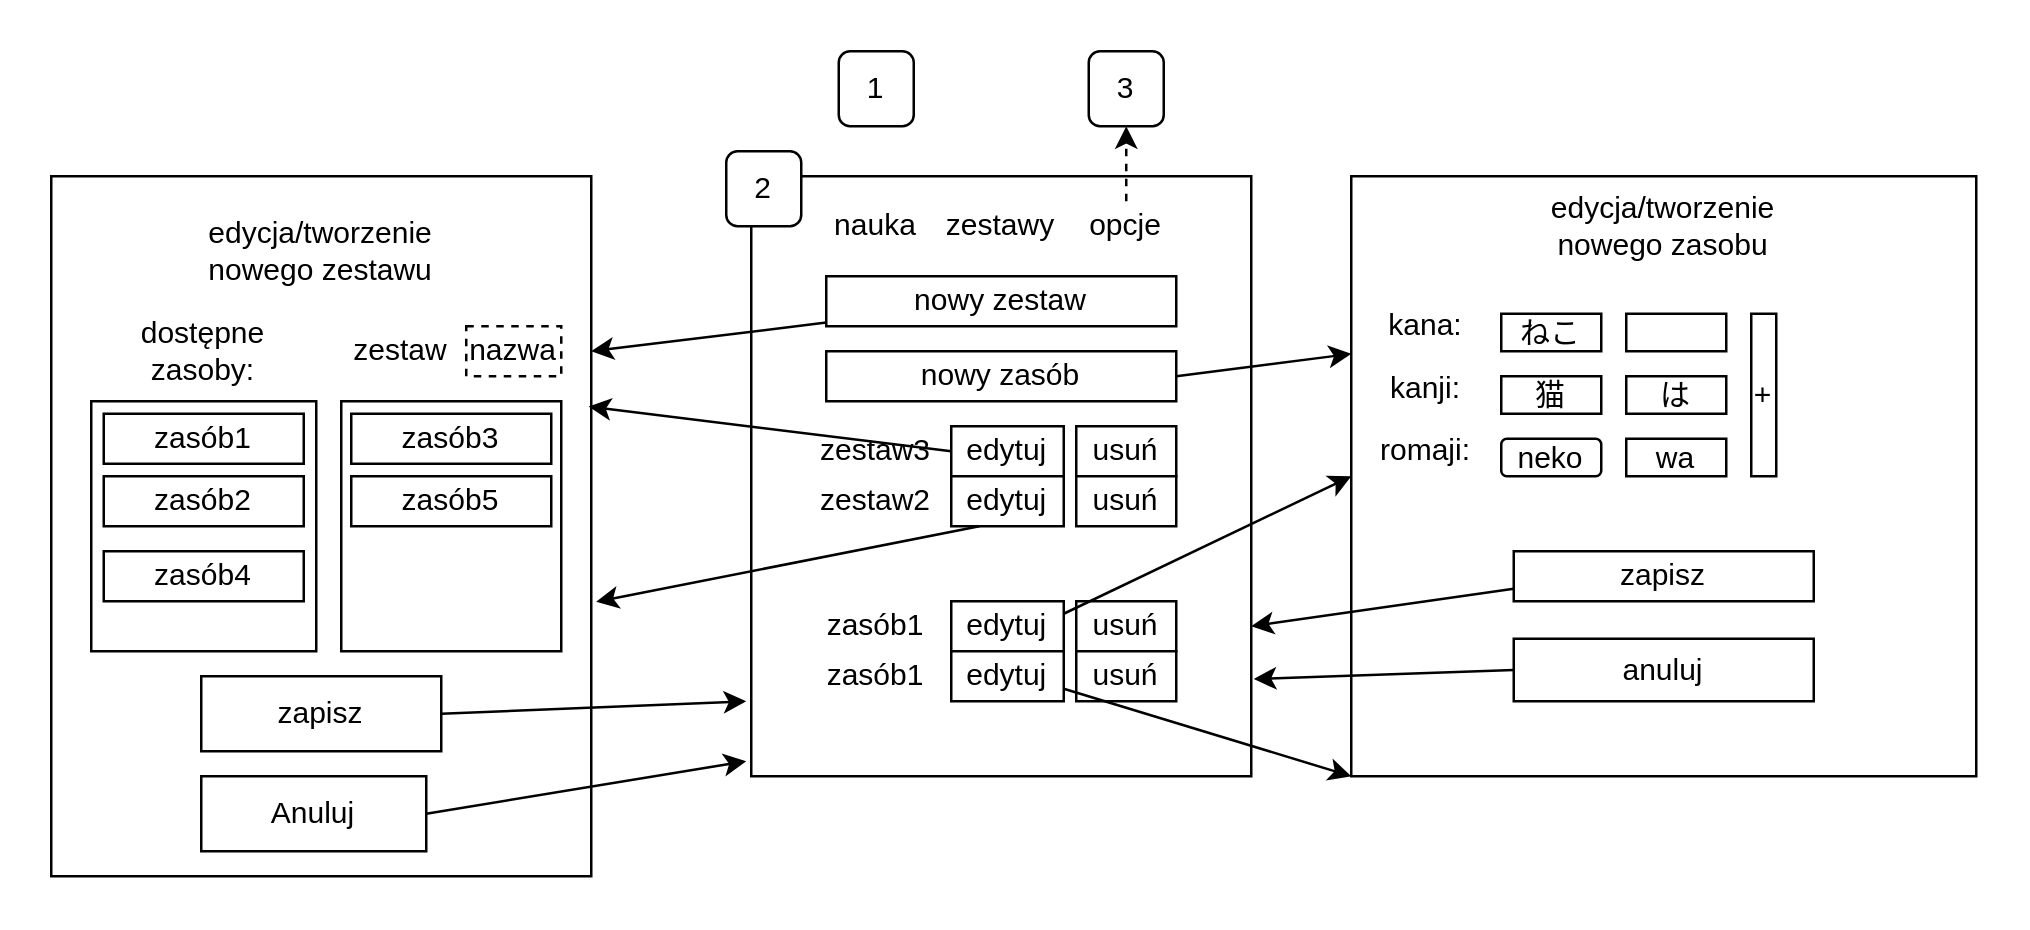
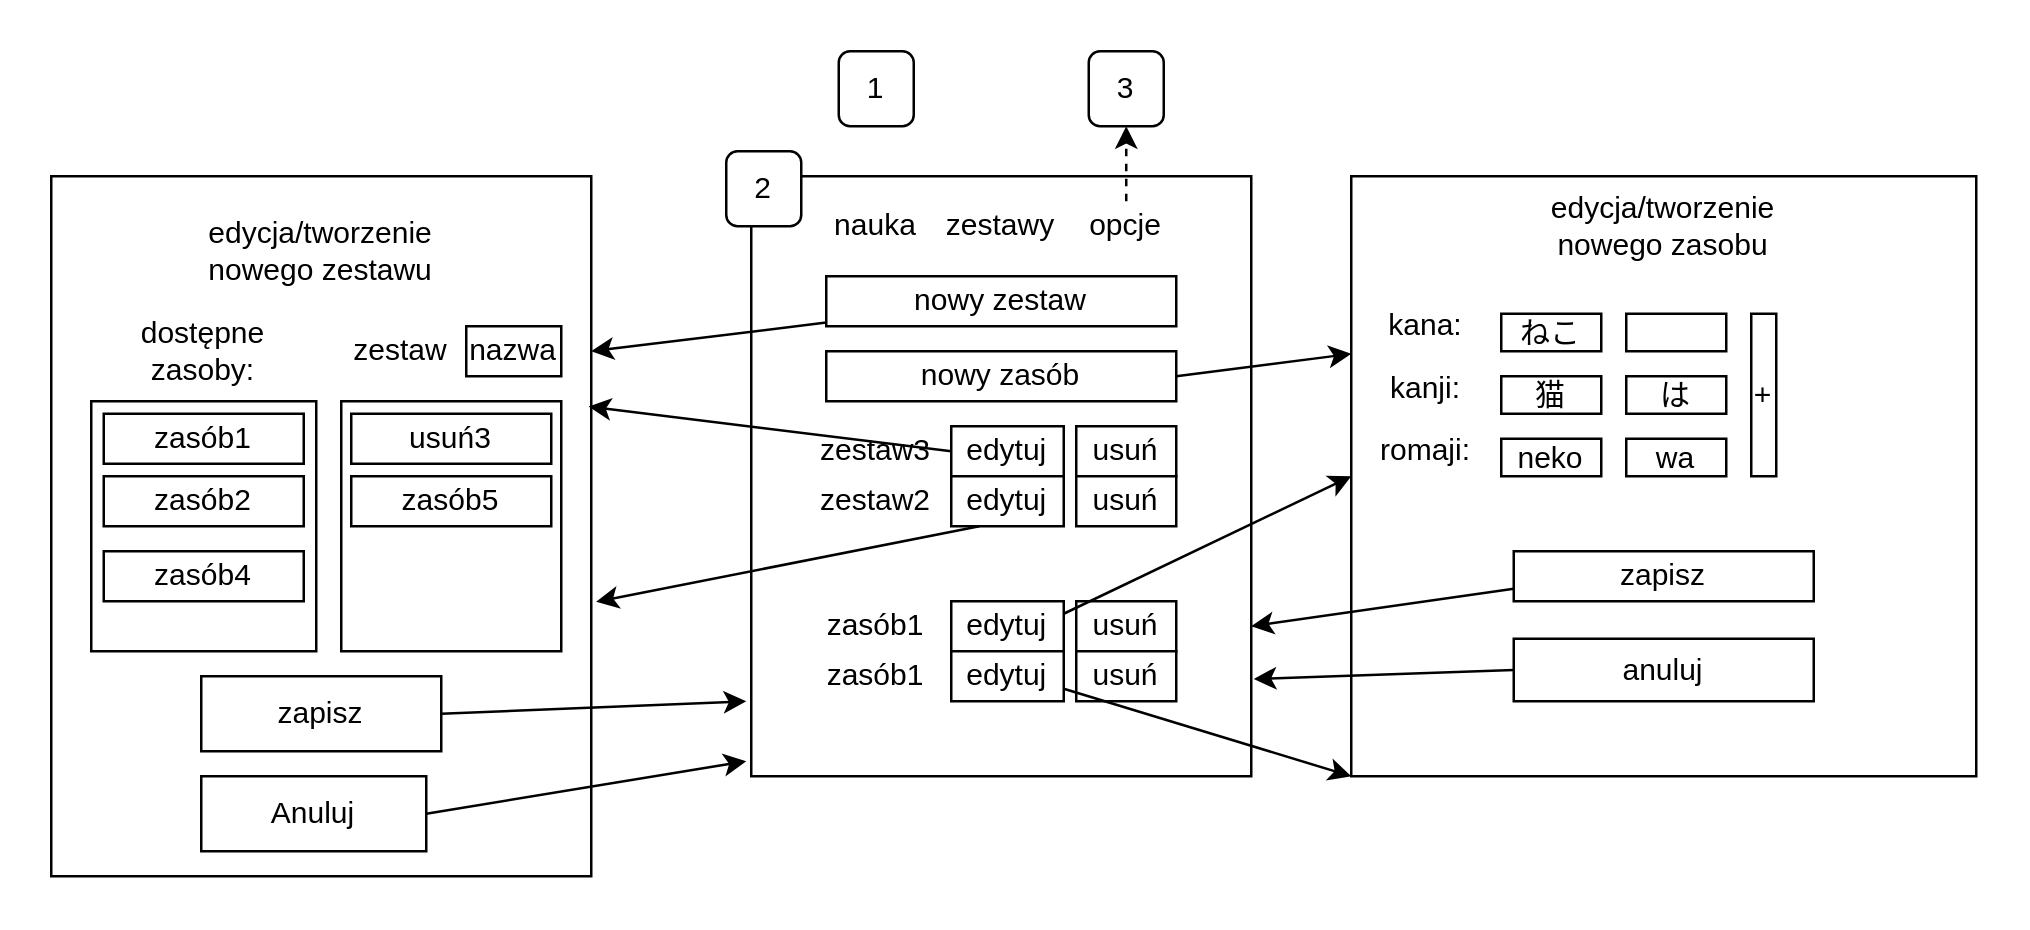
(514, 351) -> (514, 351)
(451, 439) -> (451, 439)
(1551, 458) -> (1551, 458)
